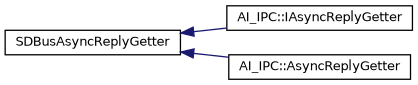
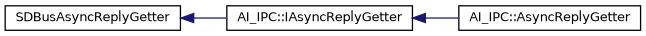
(211, 55) -> (442, 18)
